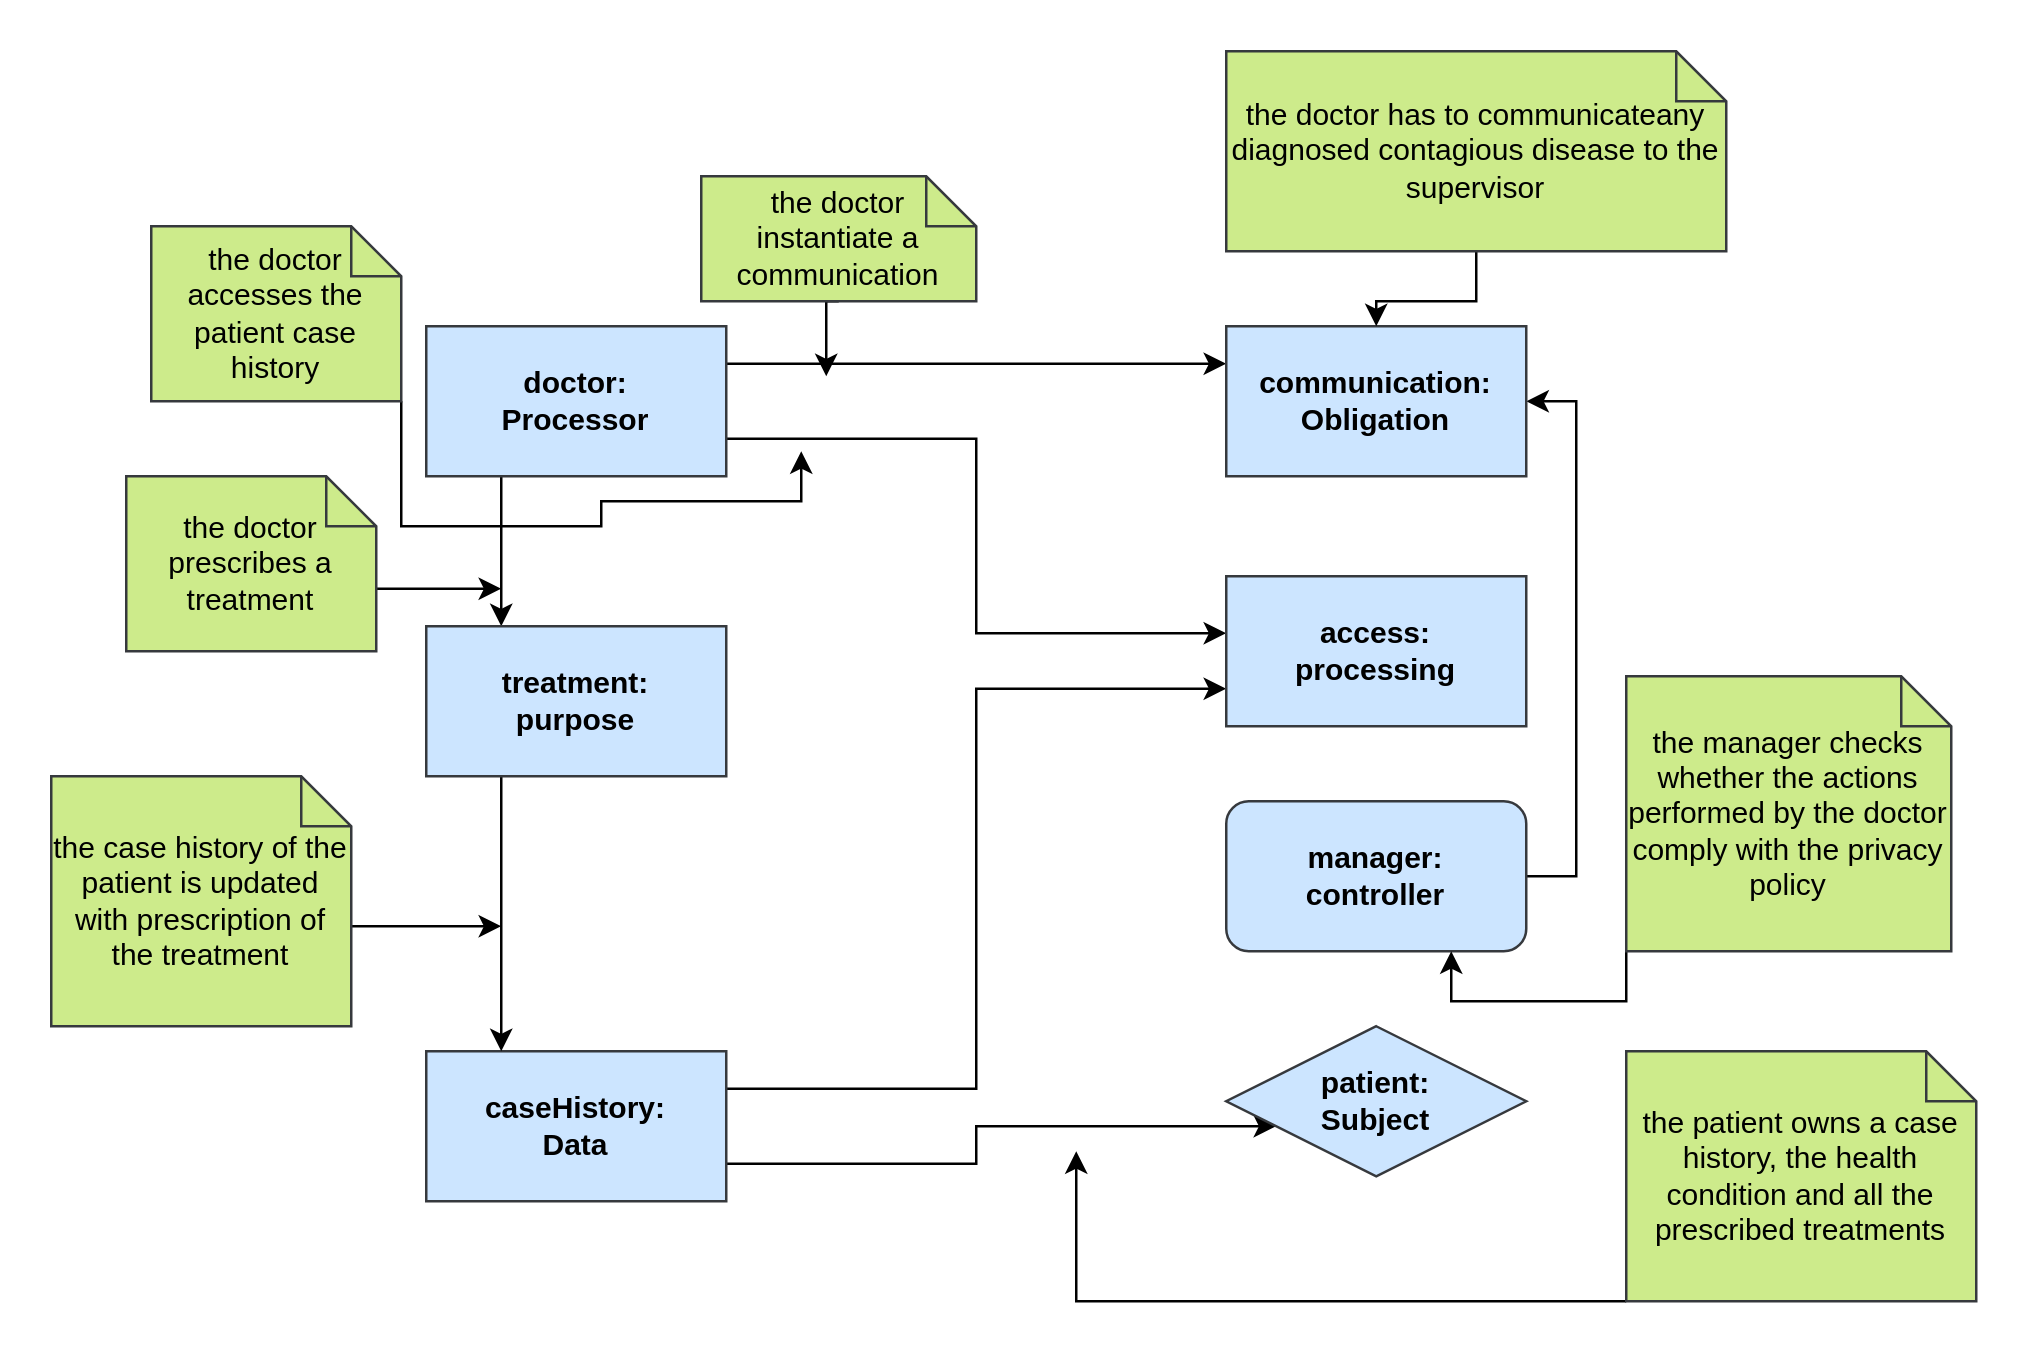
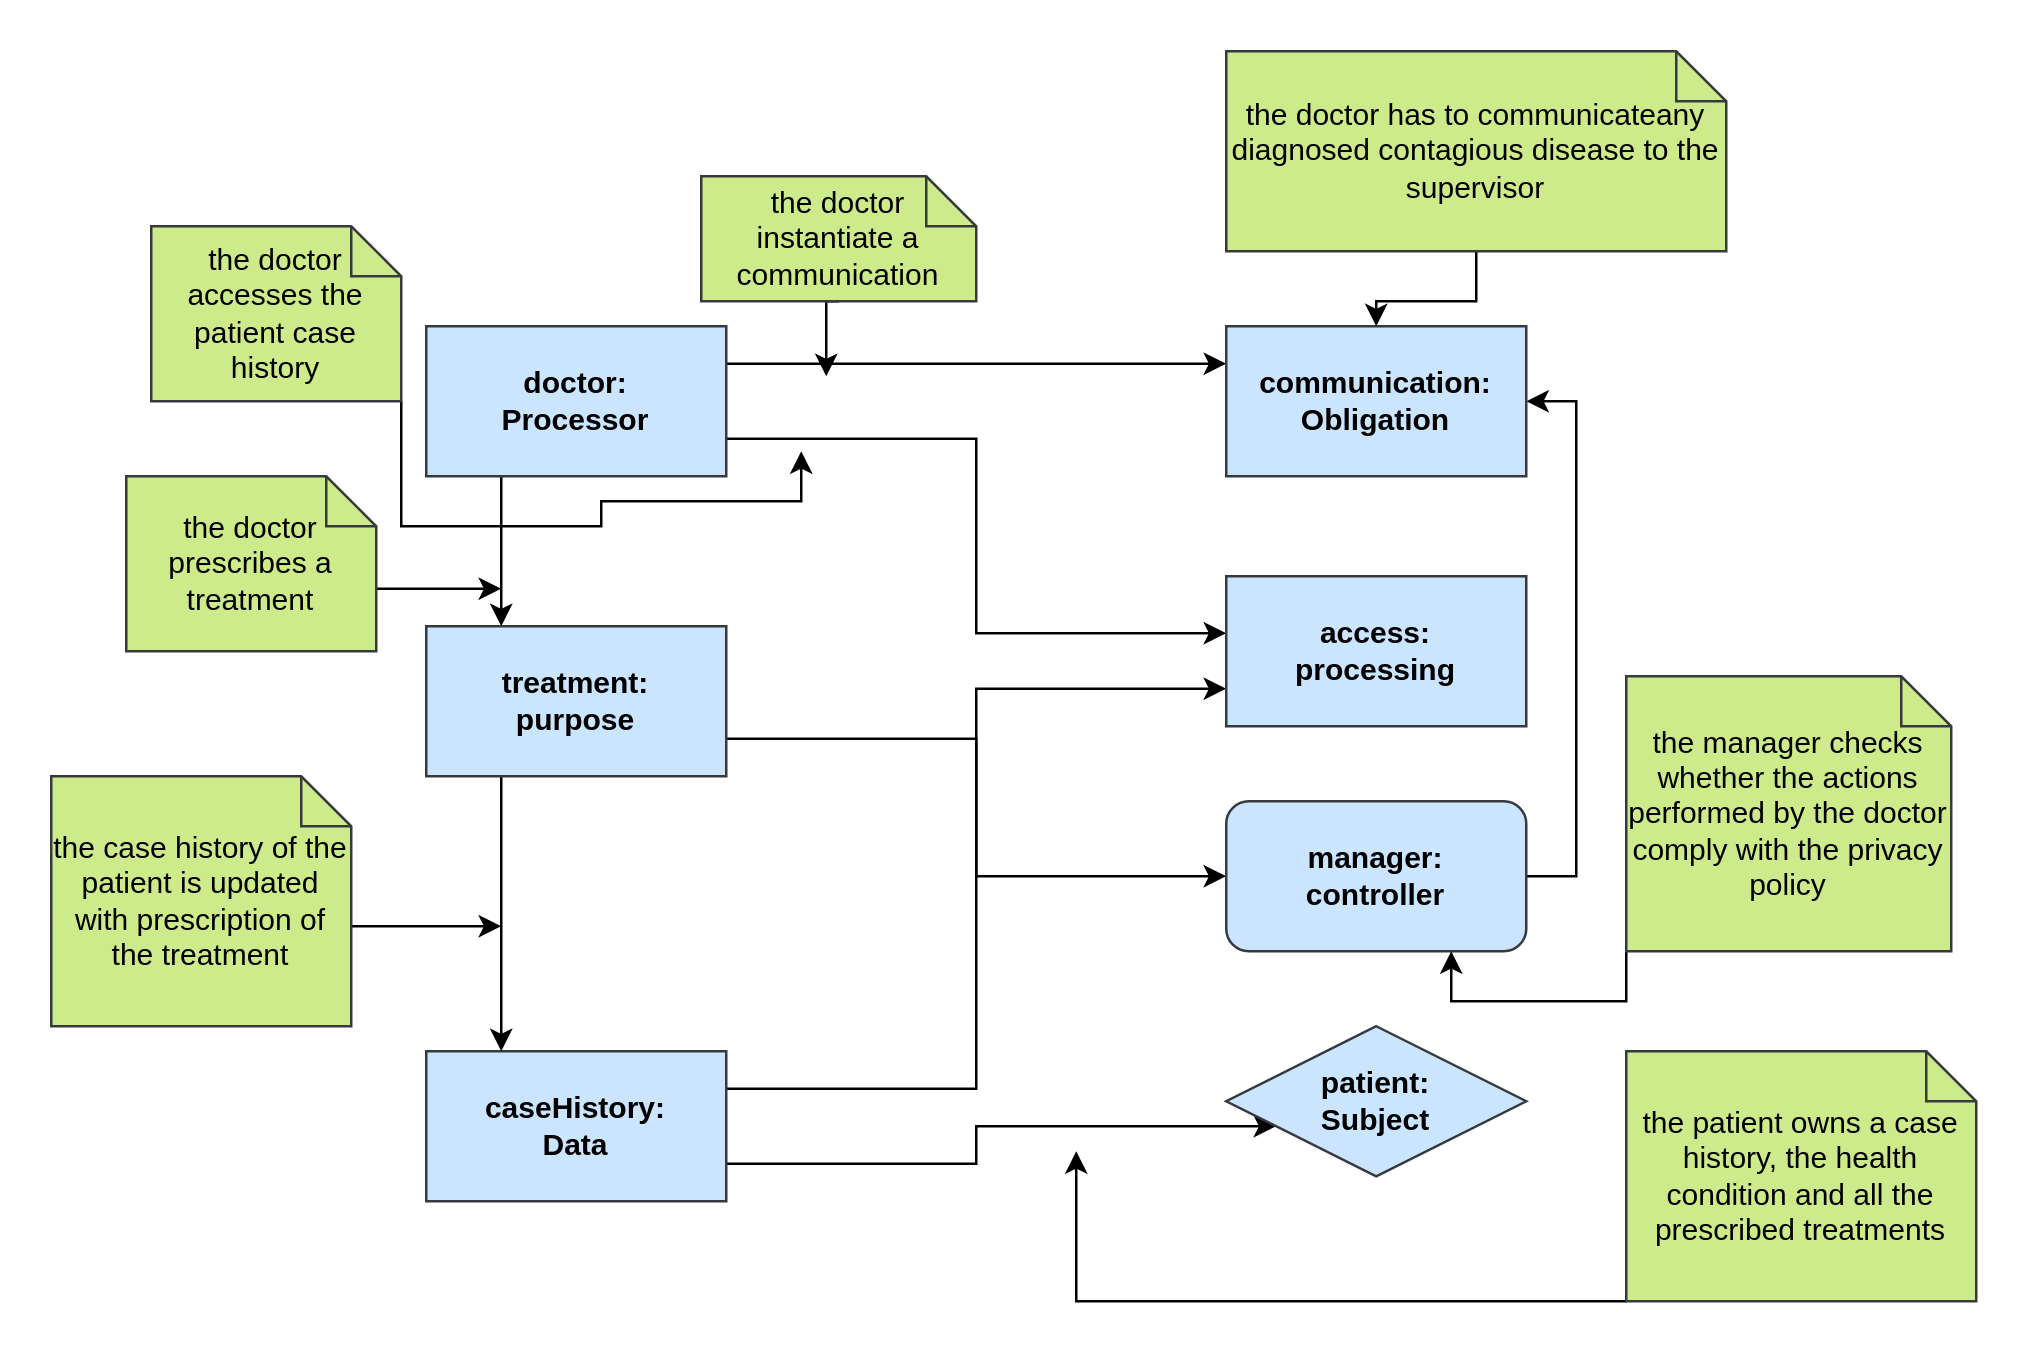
none -> (848, 739)
